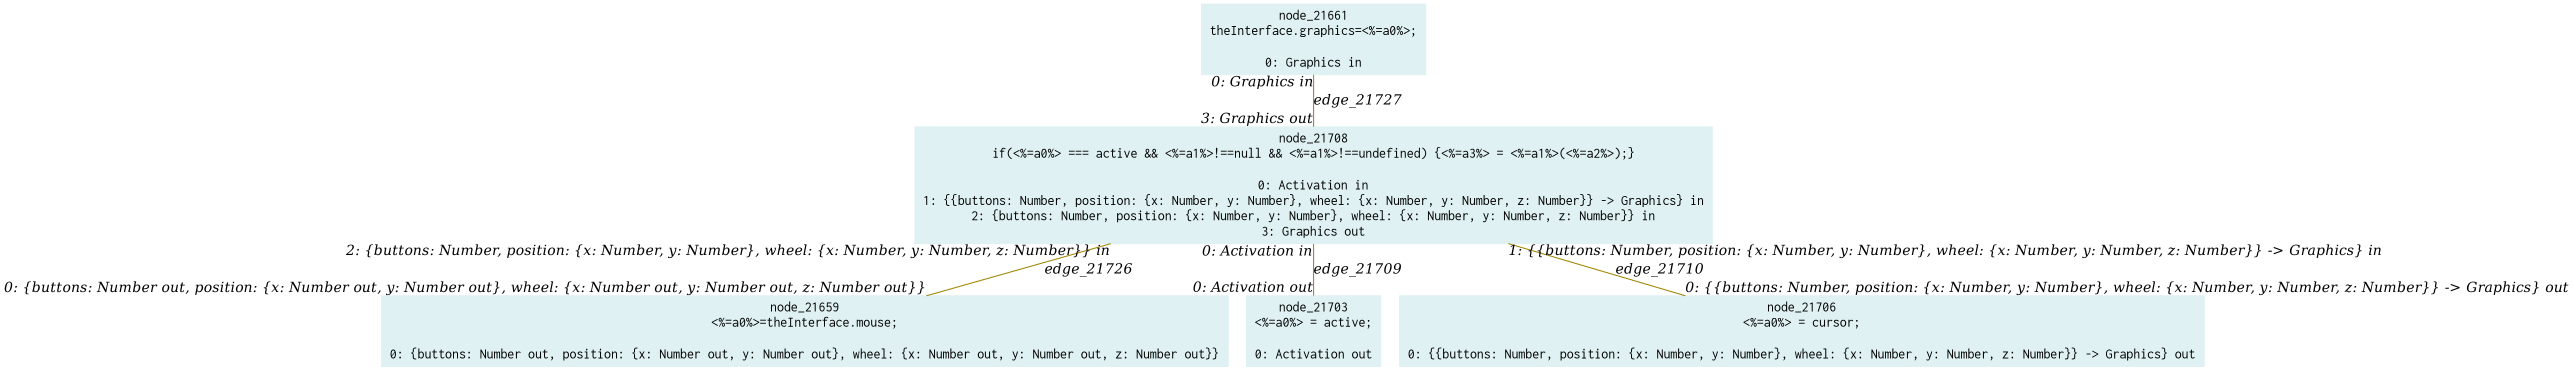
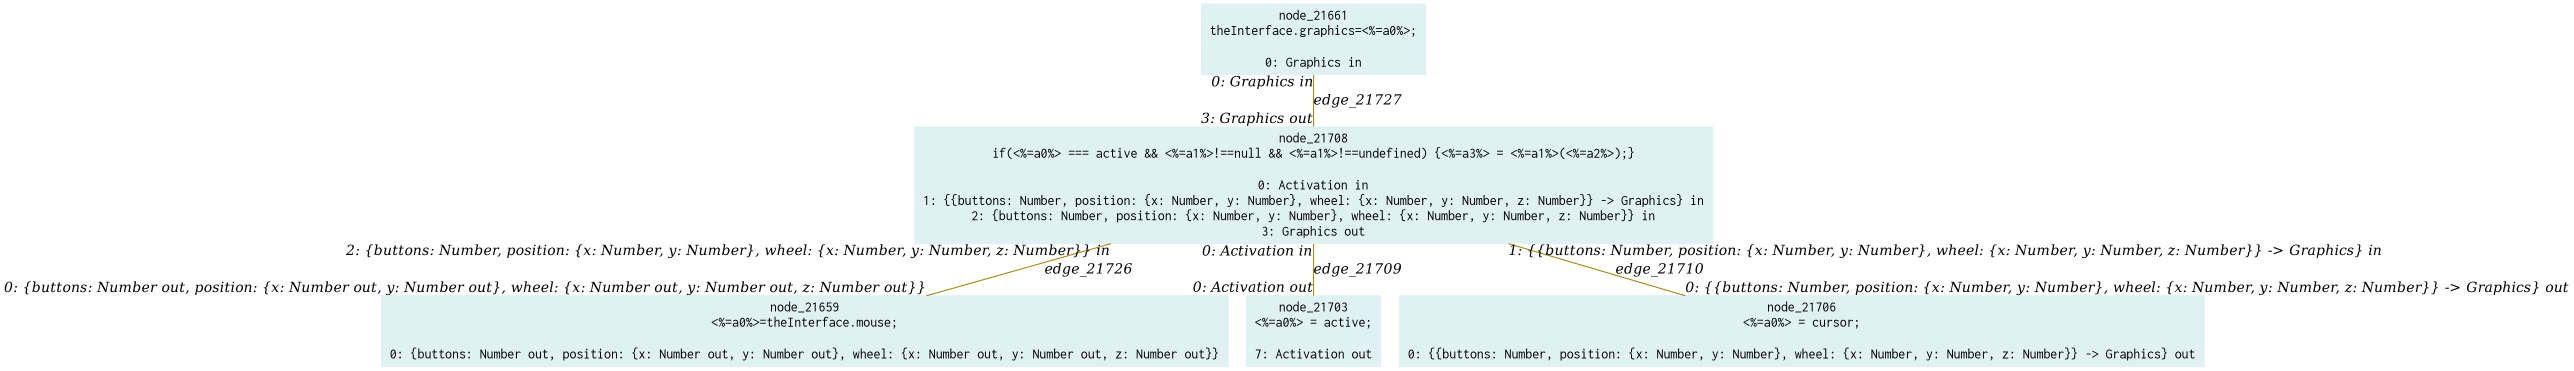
(1314, 331) -> (1314, 331)
